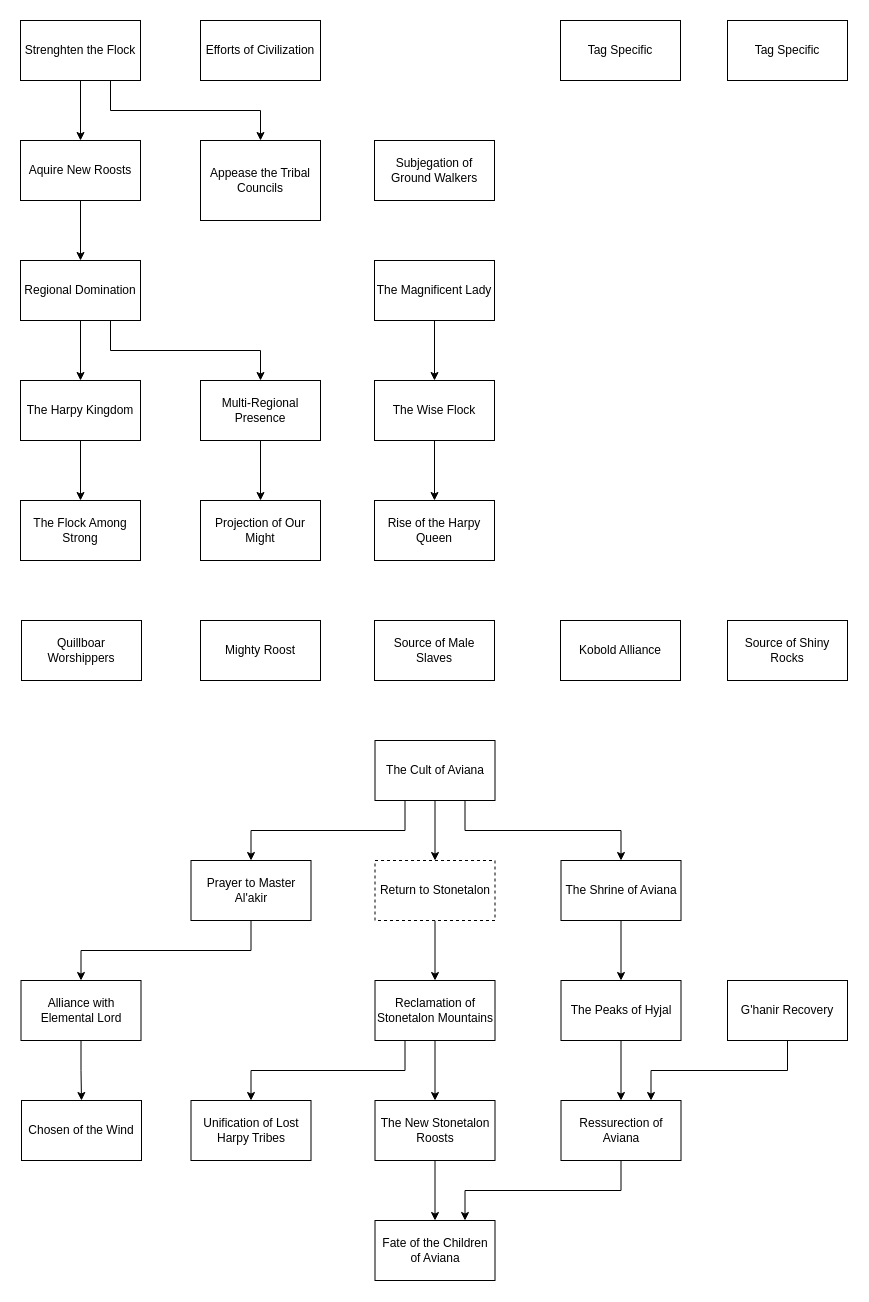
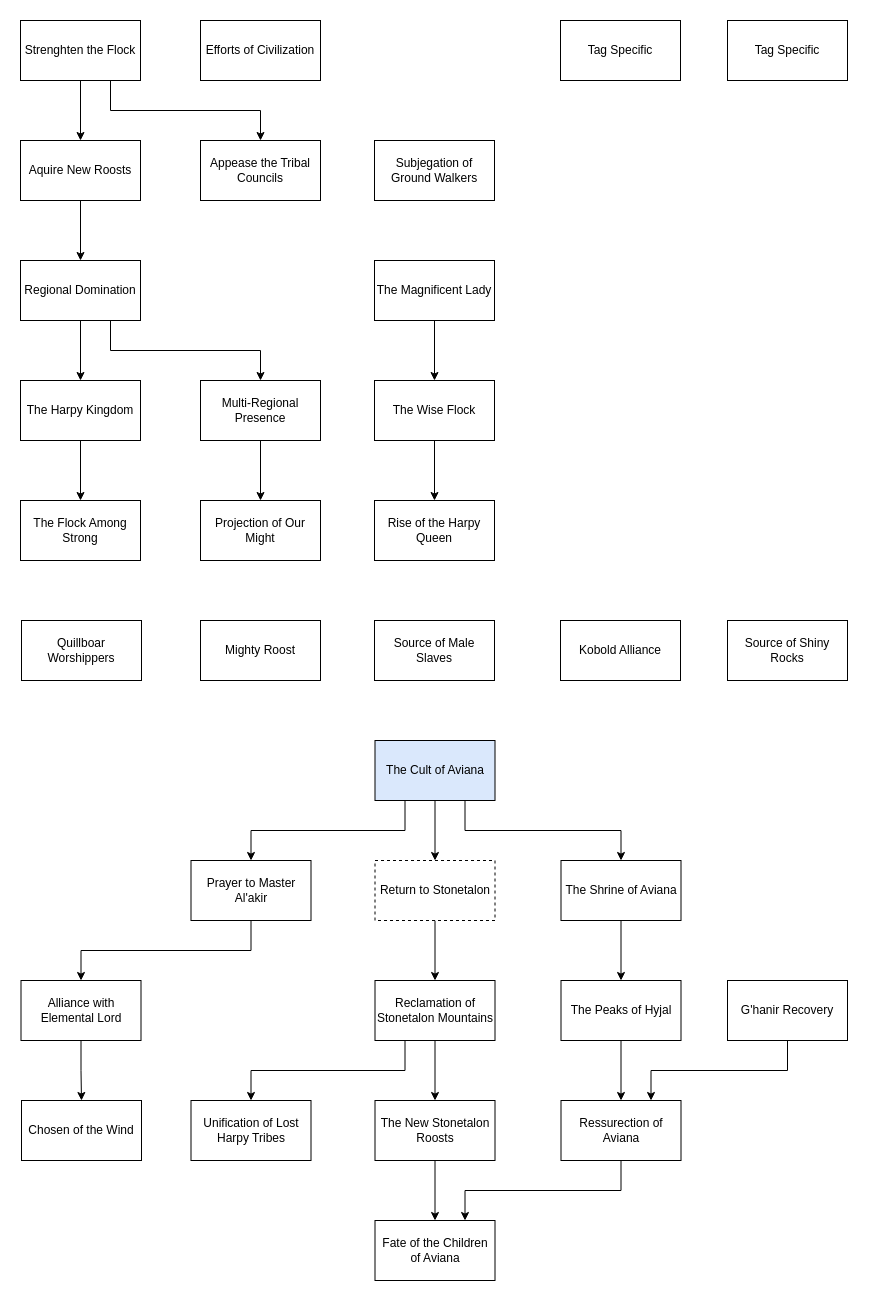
(261, 181) -> (261, 171)
(435, 771) -> (435, 771)
